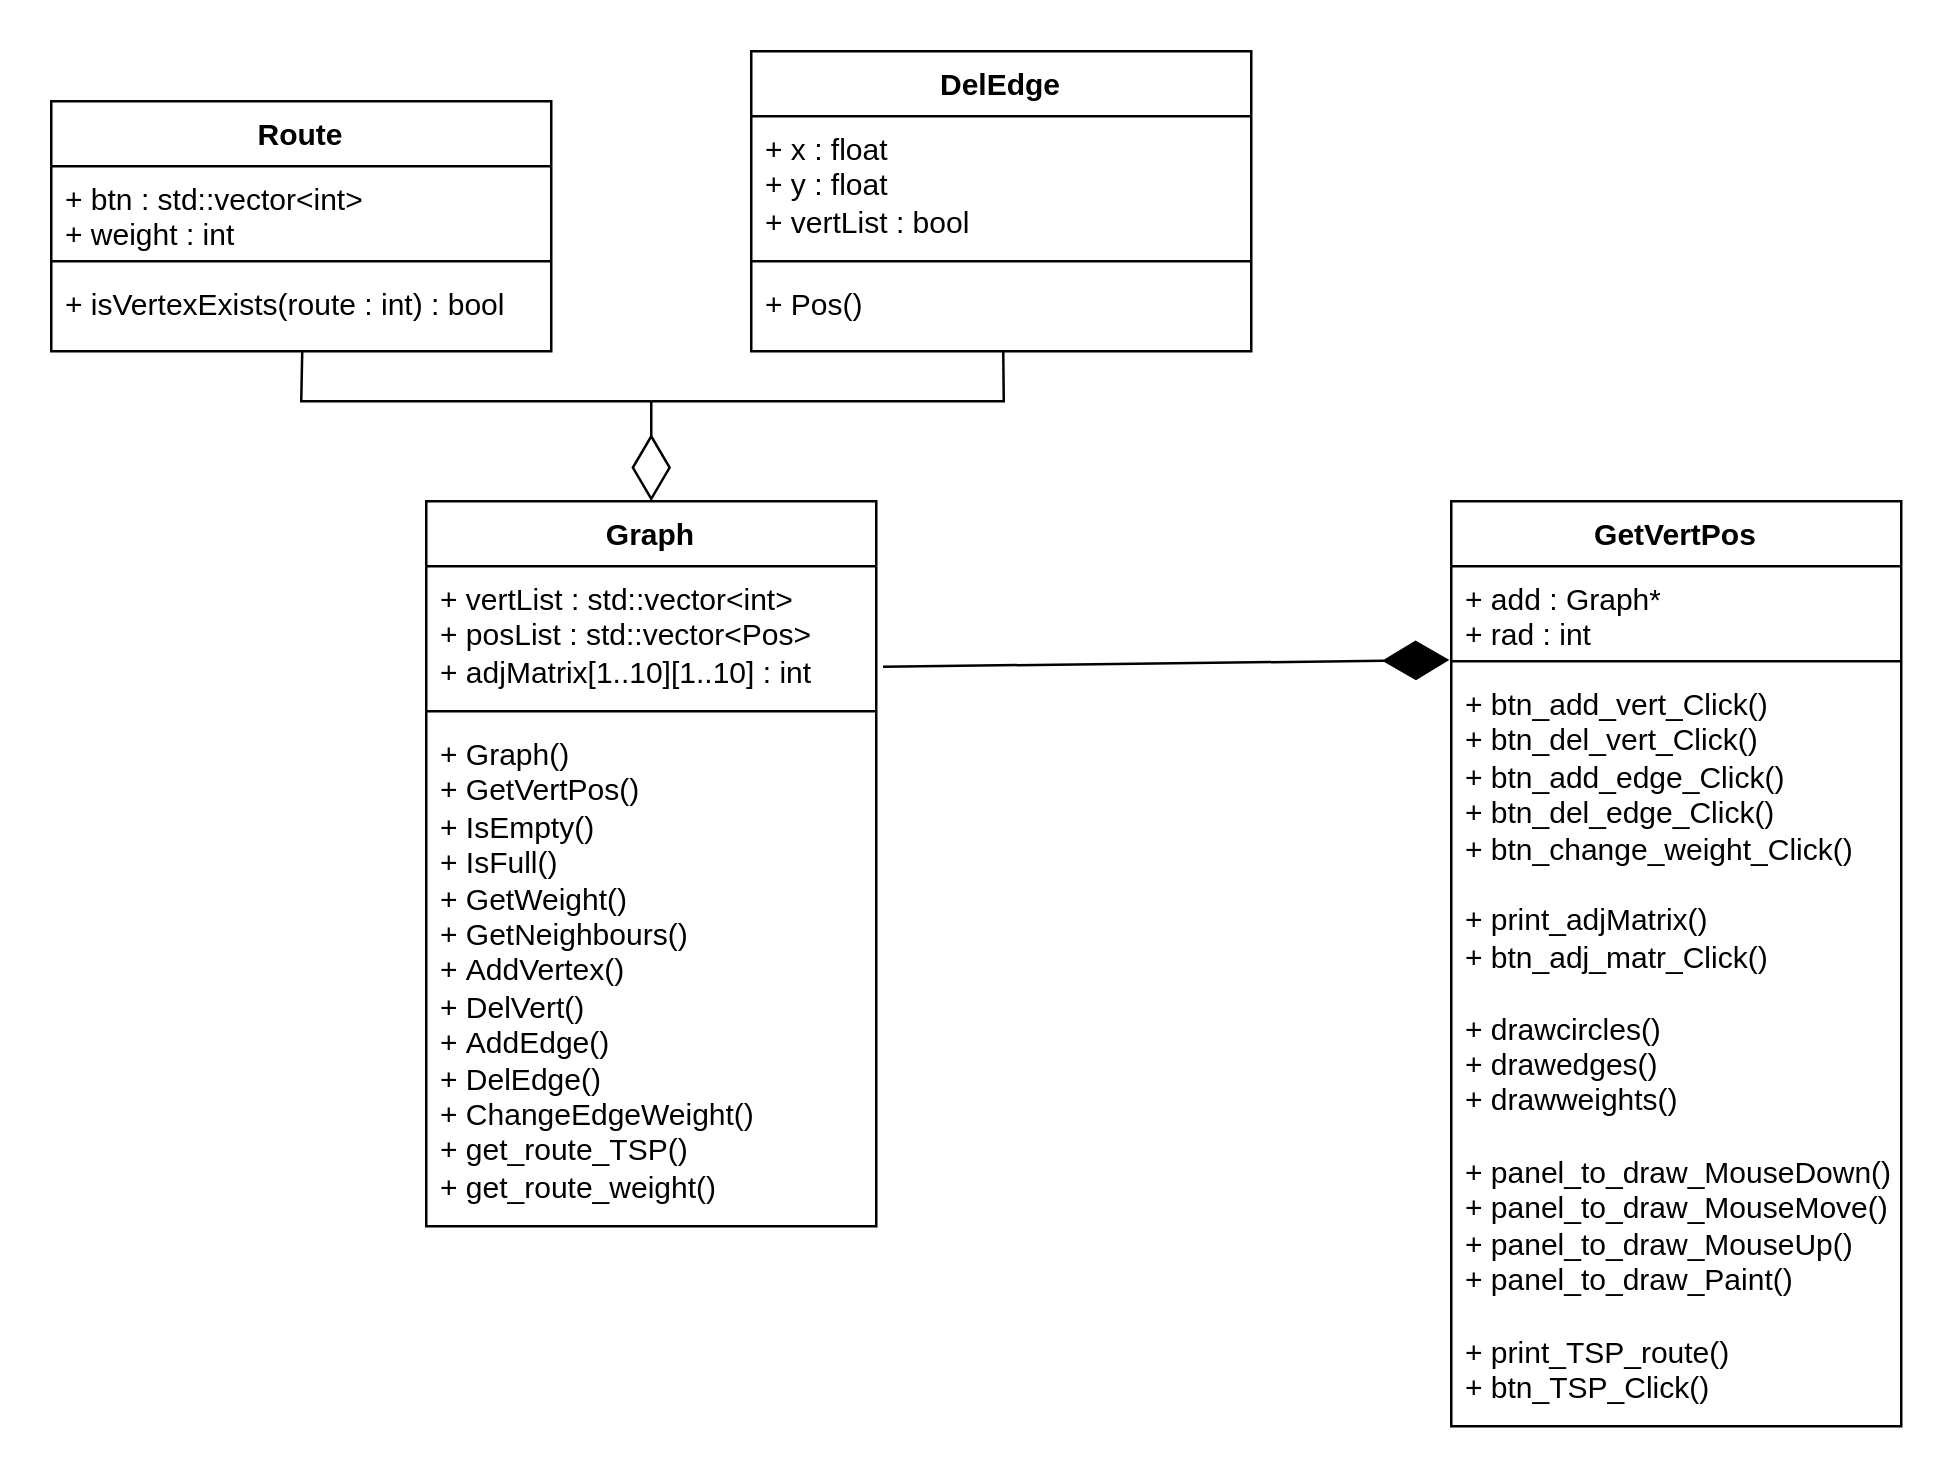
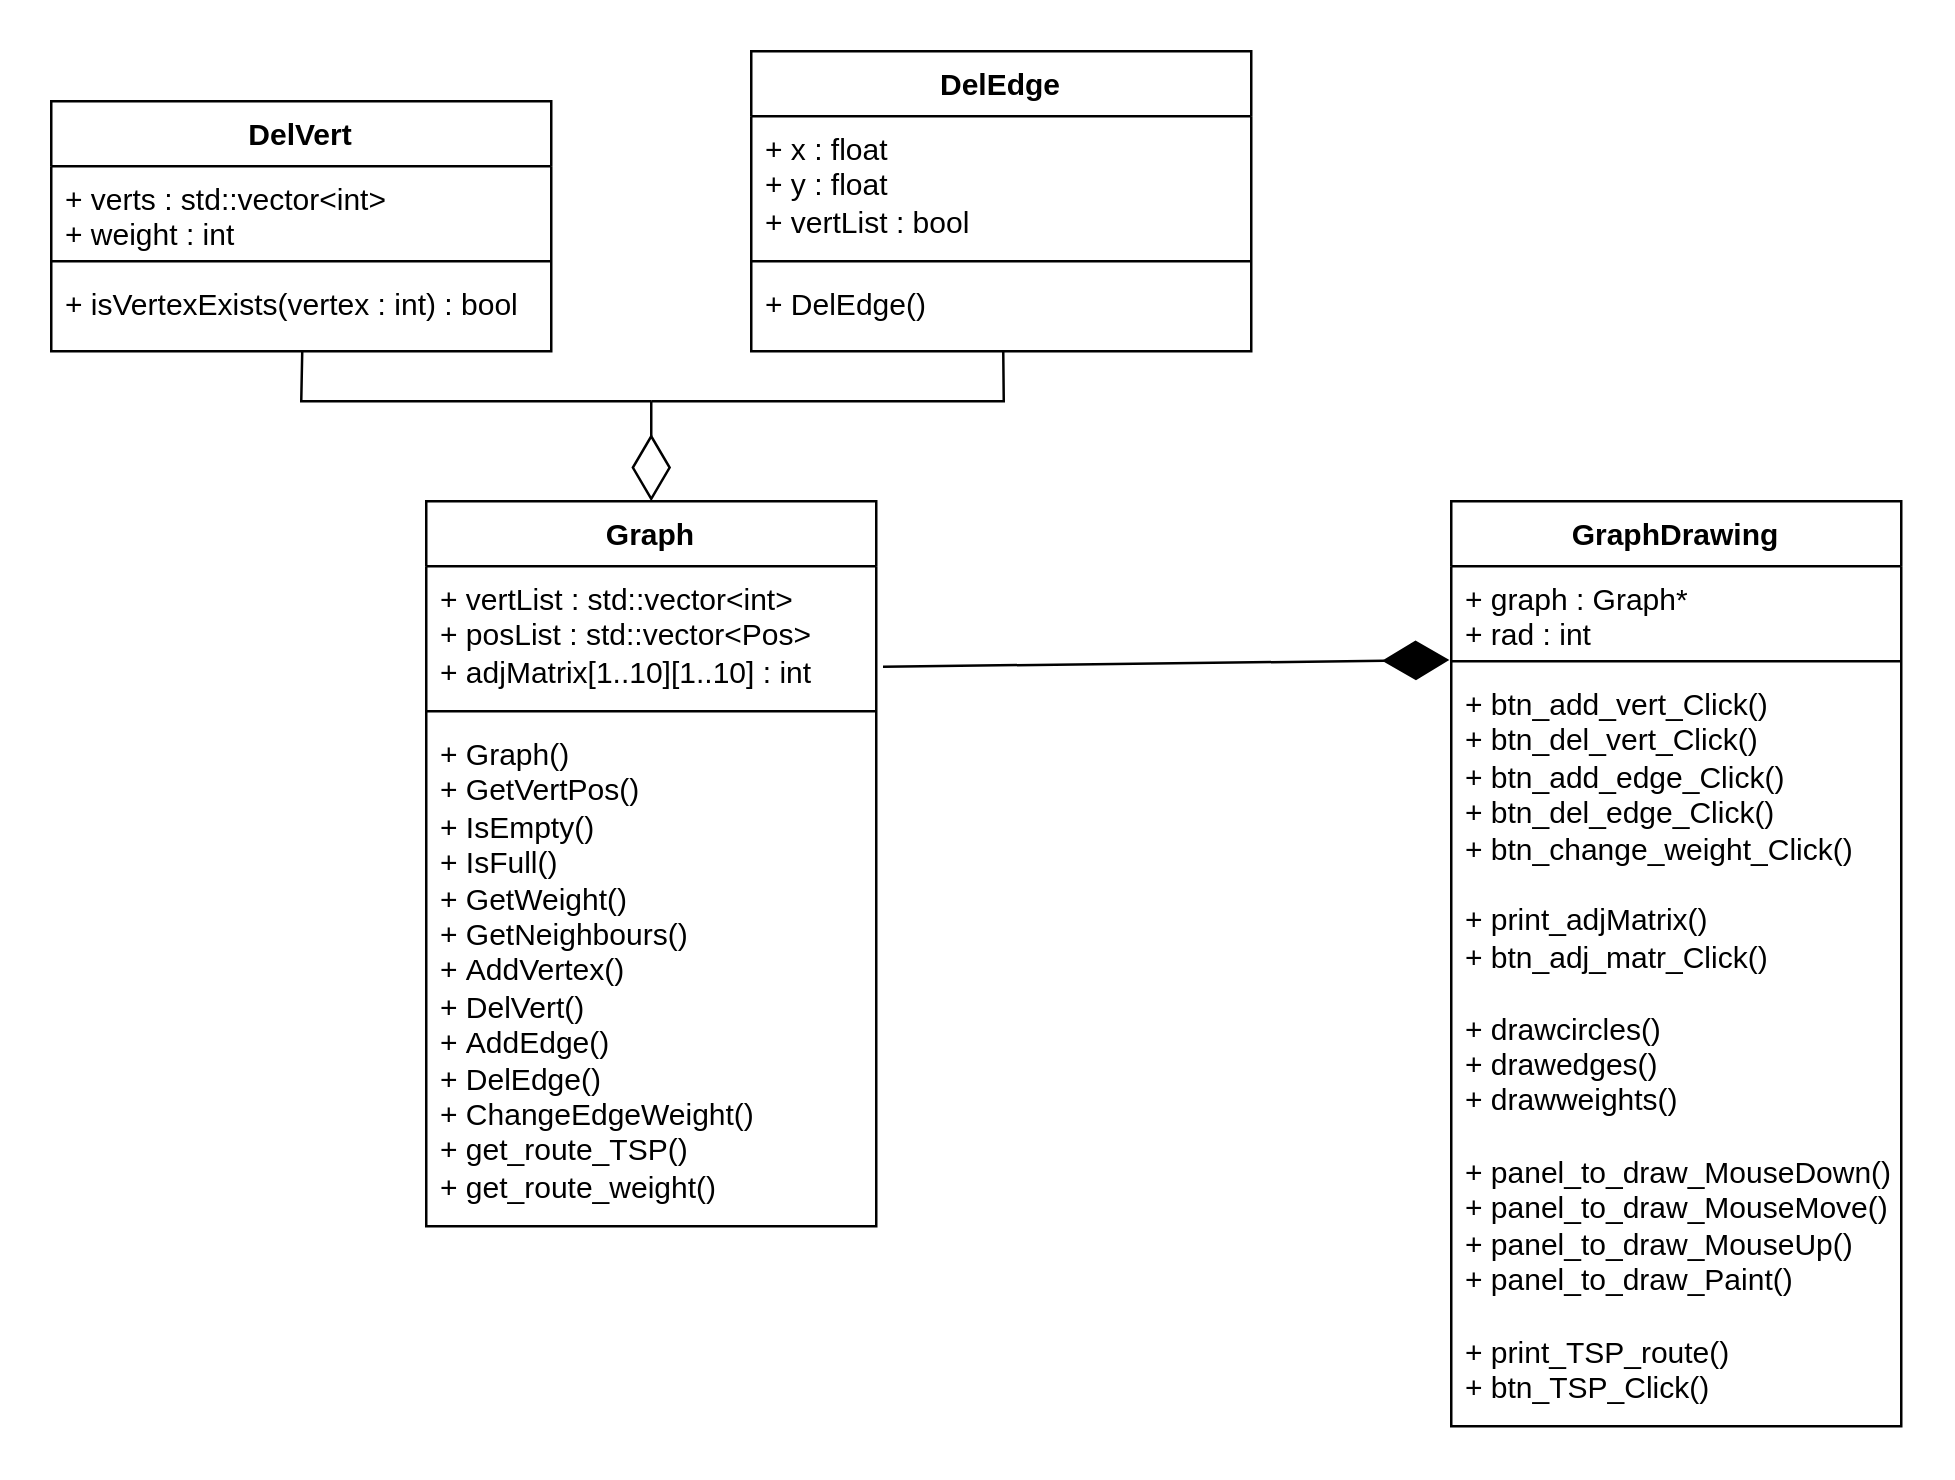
(301, 137) -> (301, 137)
(241, 220) -> (257, 220)
(821, 307) -> (851, 307)
(304, 325) -> (304, 325)
(1676, 537) -> (1676, 537)
(1568, 620) -> (1585, 620)
